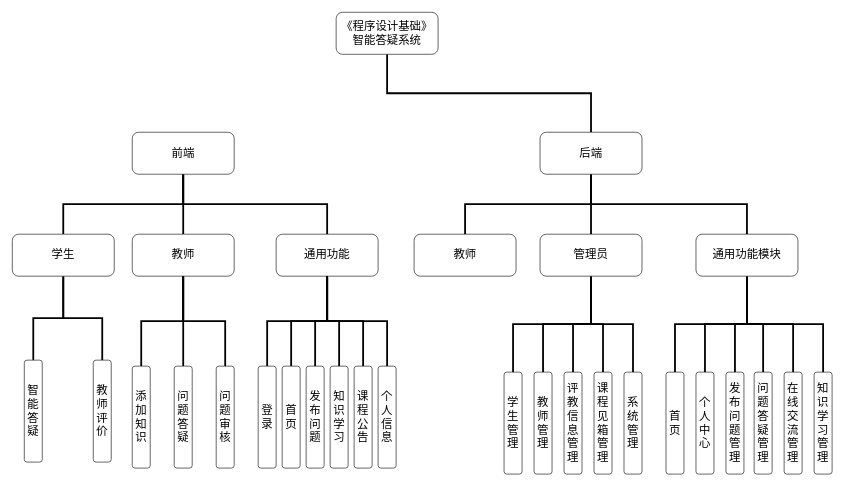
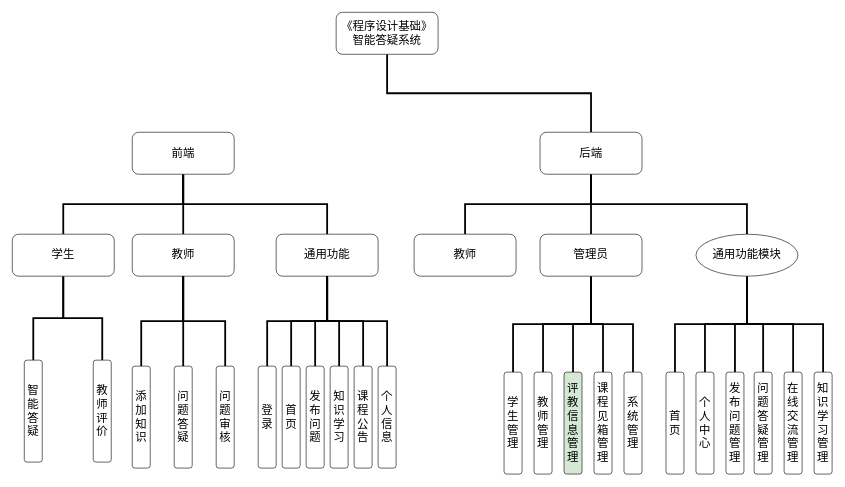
(747, 255) -> (747, 255)
(573, 423) -> (573, 423)
